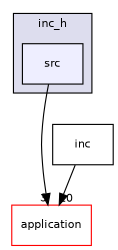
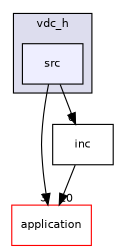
(53, 24) -> (53, 24)
none -> (66, 100)
